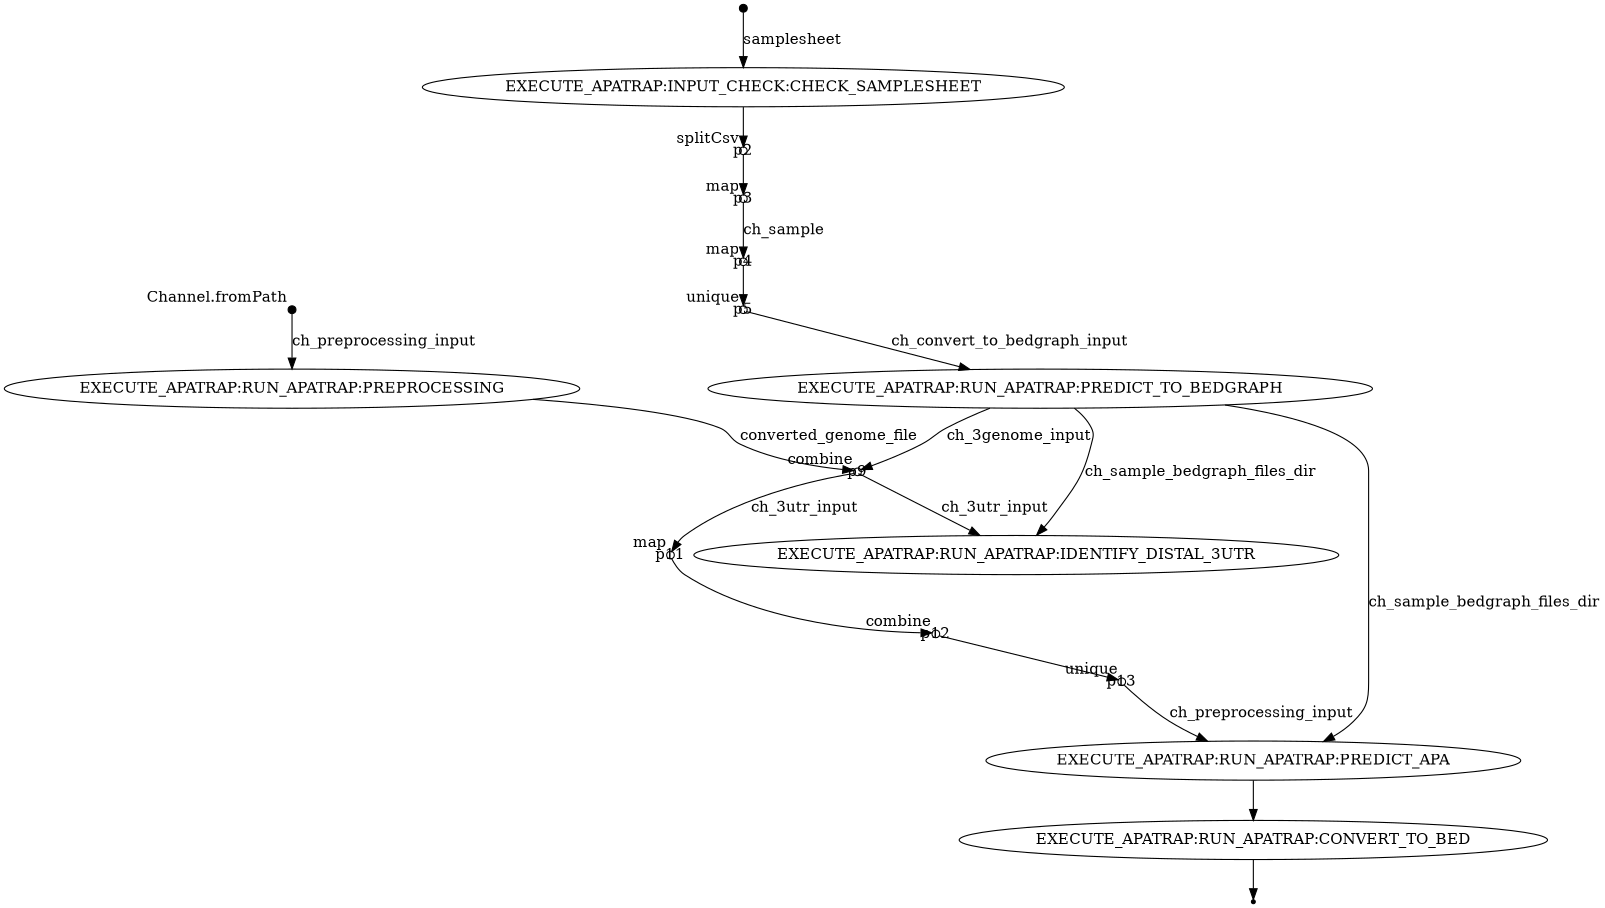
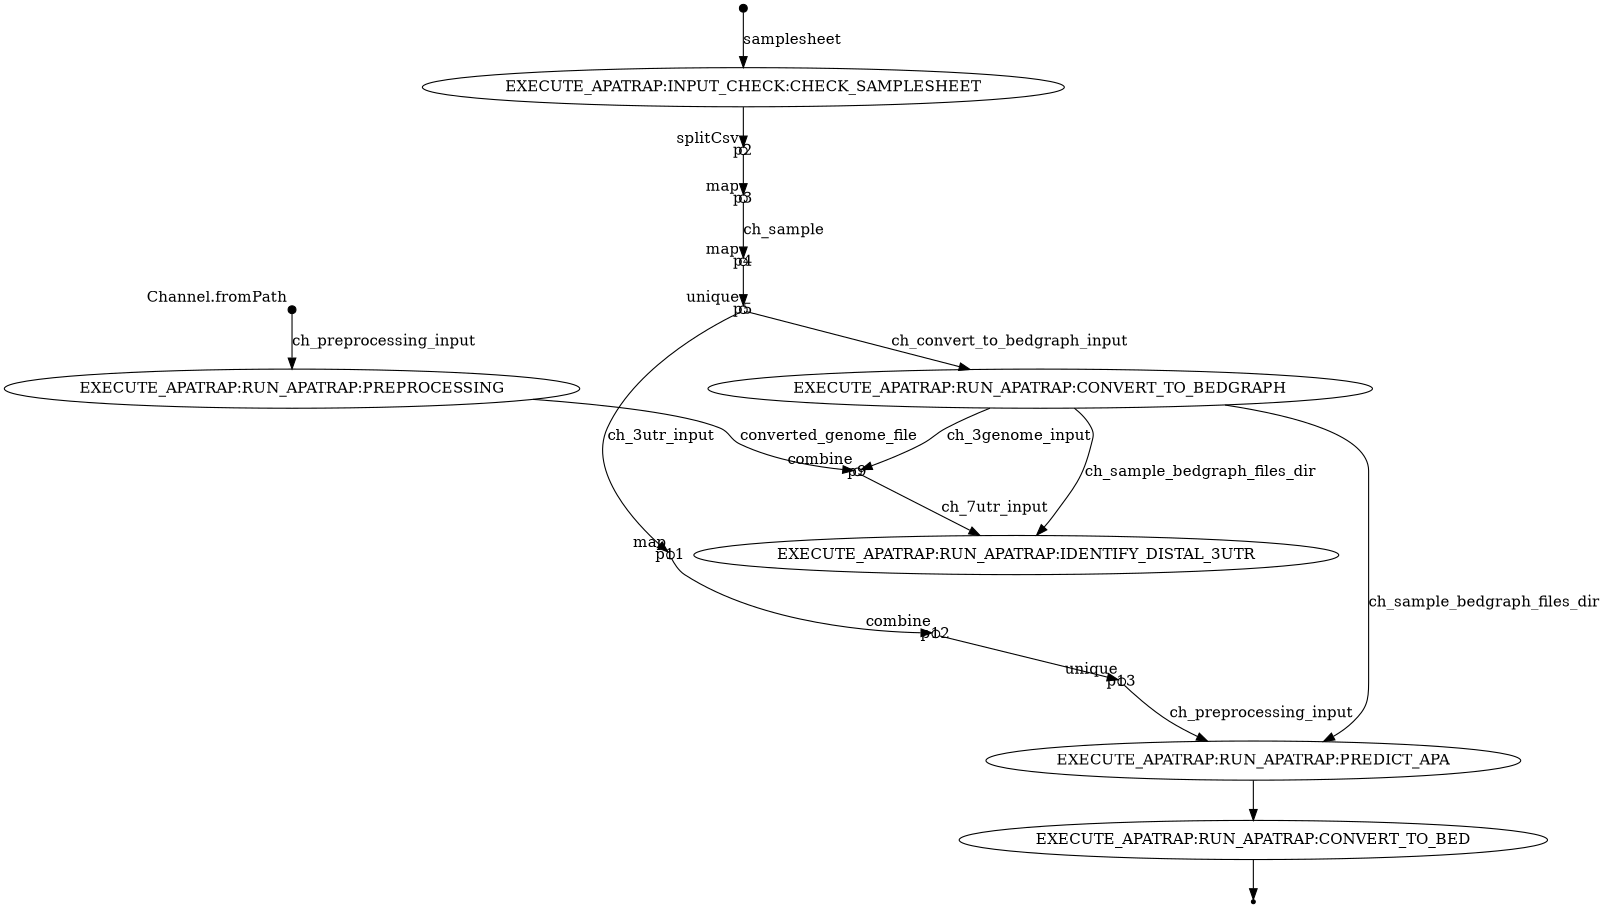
(1040, 389) -> (1040, 389)
(761, 497) -> (614, 416)
(995, 508) -> (995, 508)
